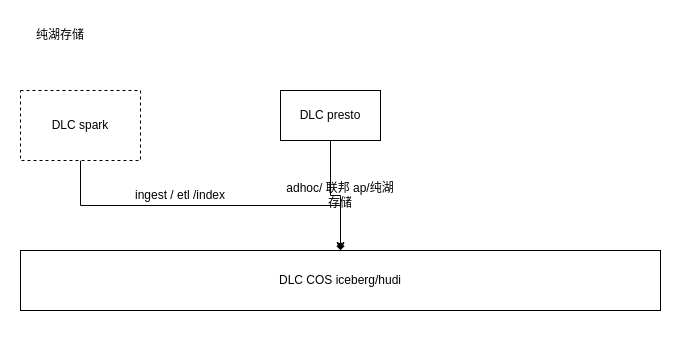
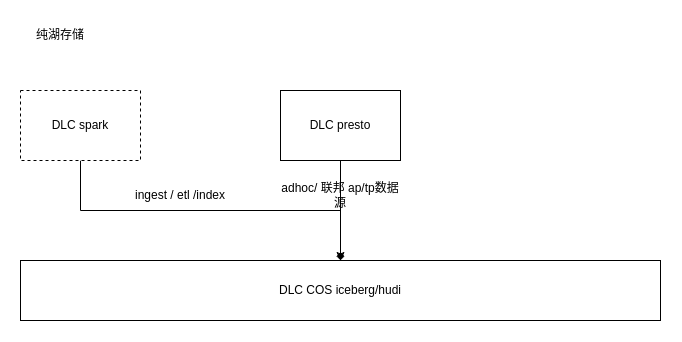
(331, 116) -> (341, 126)
(341, 196) -> (341, 196)
(341, 281) -> (341, 291)
